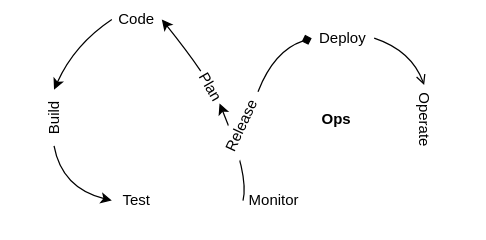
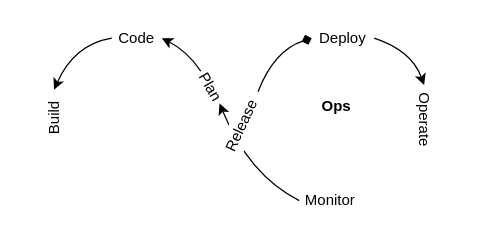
(137, 19) -> (137, 38)
(412, 63) -> (410, 59)
(337, 119) -> (337, 107)
(70, 180) -> none
(137, 201) -> none
(274, 201) -> (331, 201)
